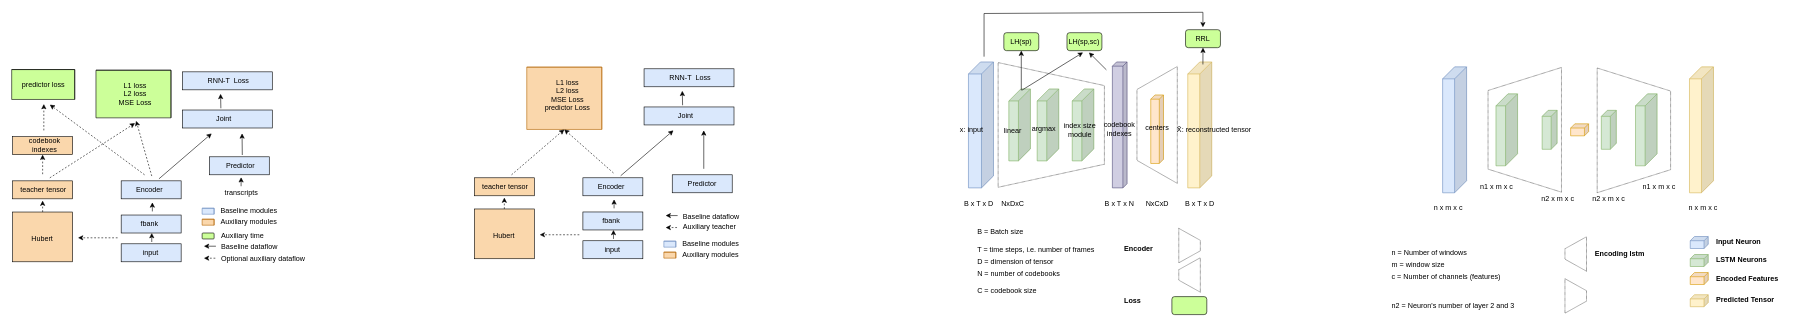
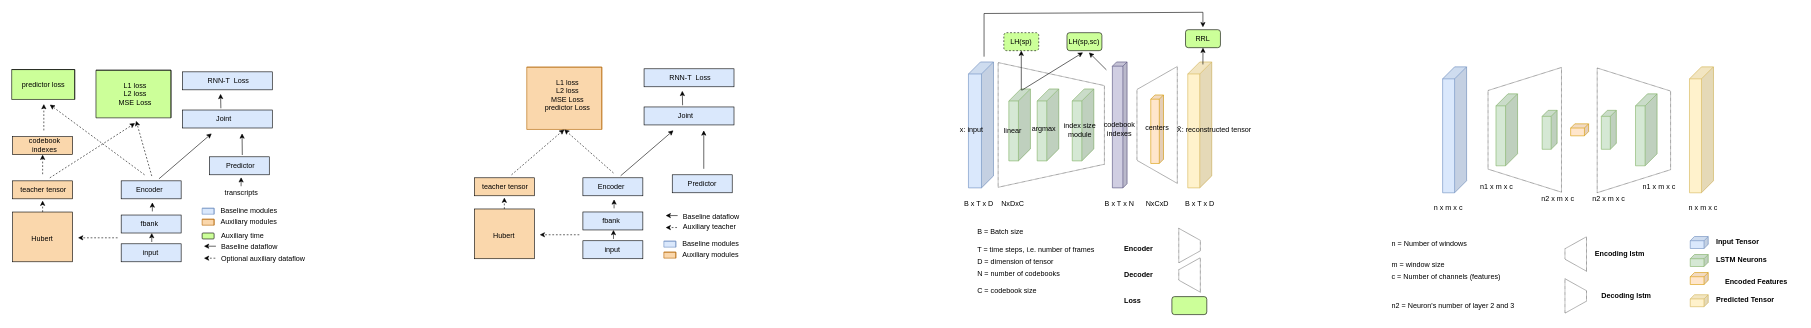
(1022, 42) -> (1022, 42)
(1740, 242) -> (1740, 242)
(1431, 253) -> (1431, 244)
none -> (1142, 275)
(1757, 279) -> (1766, 282)
none -> (1628, 296)
